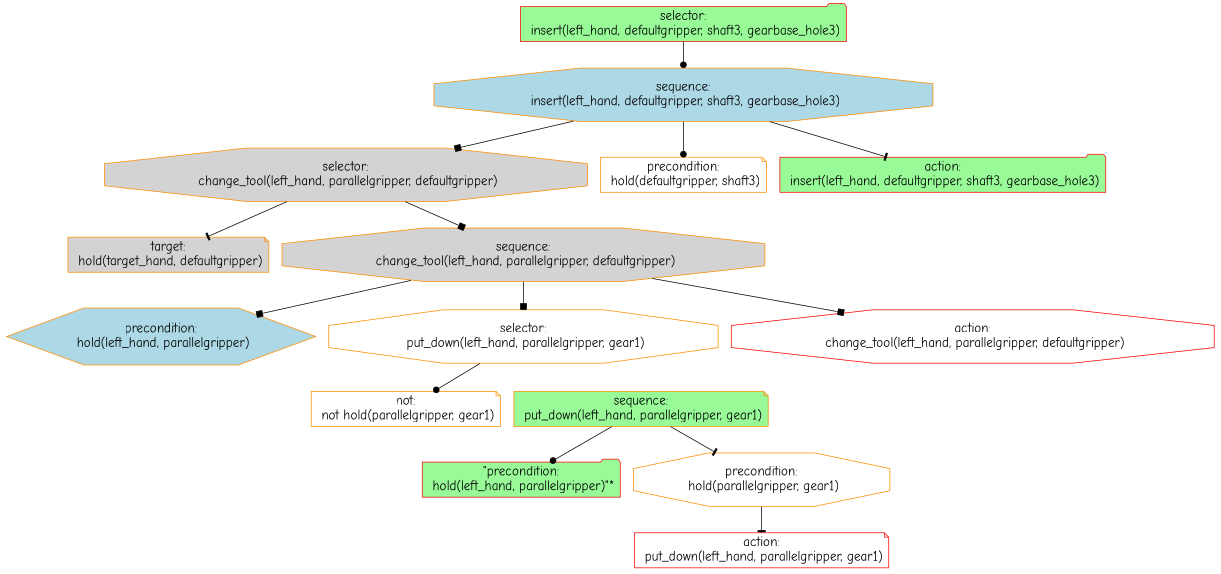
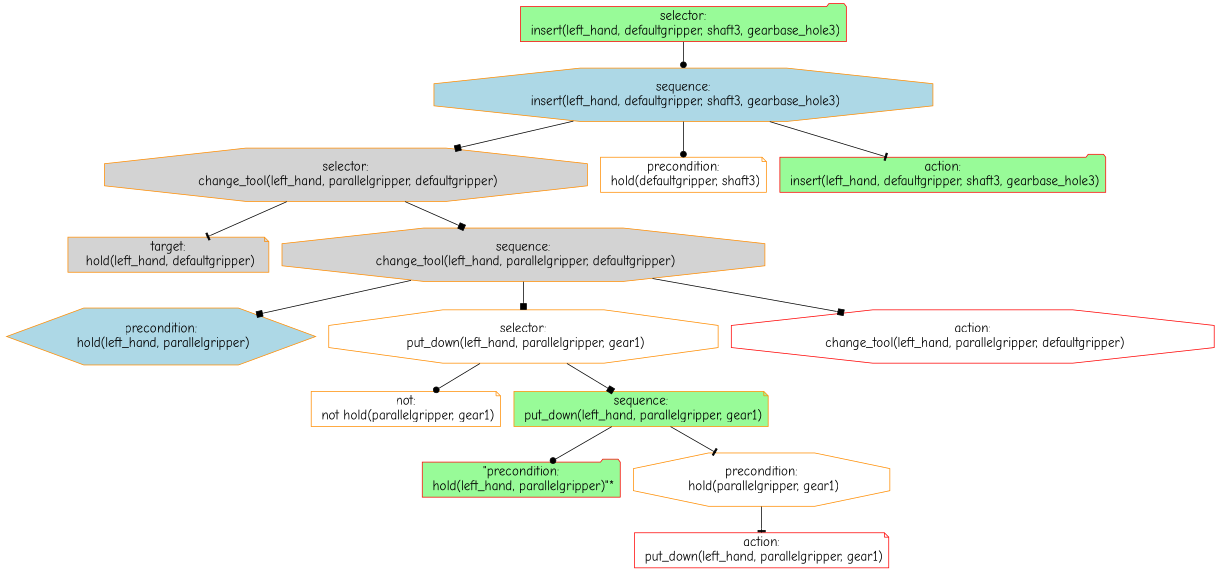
(168, 255) -> (168, 255)
none -> (587, 376)
